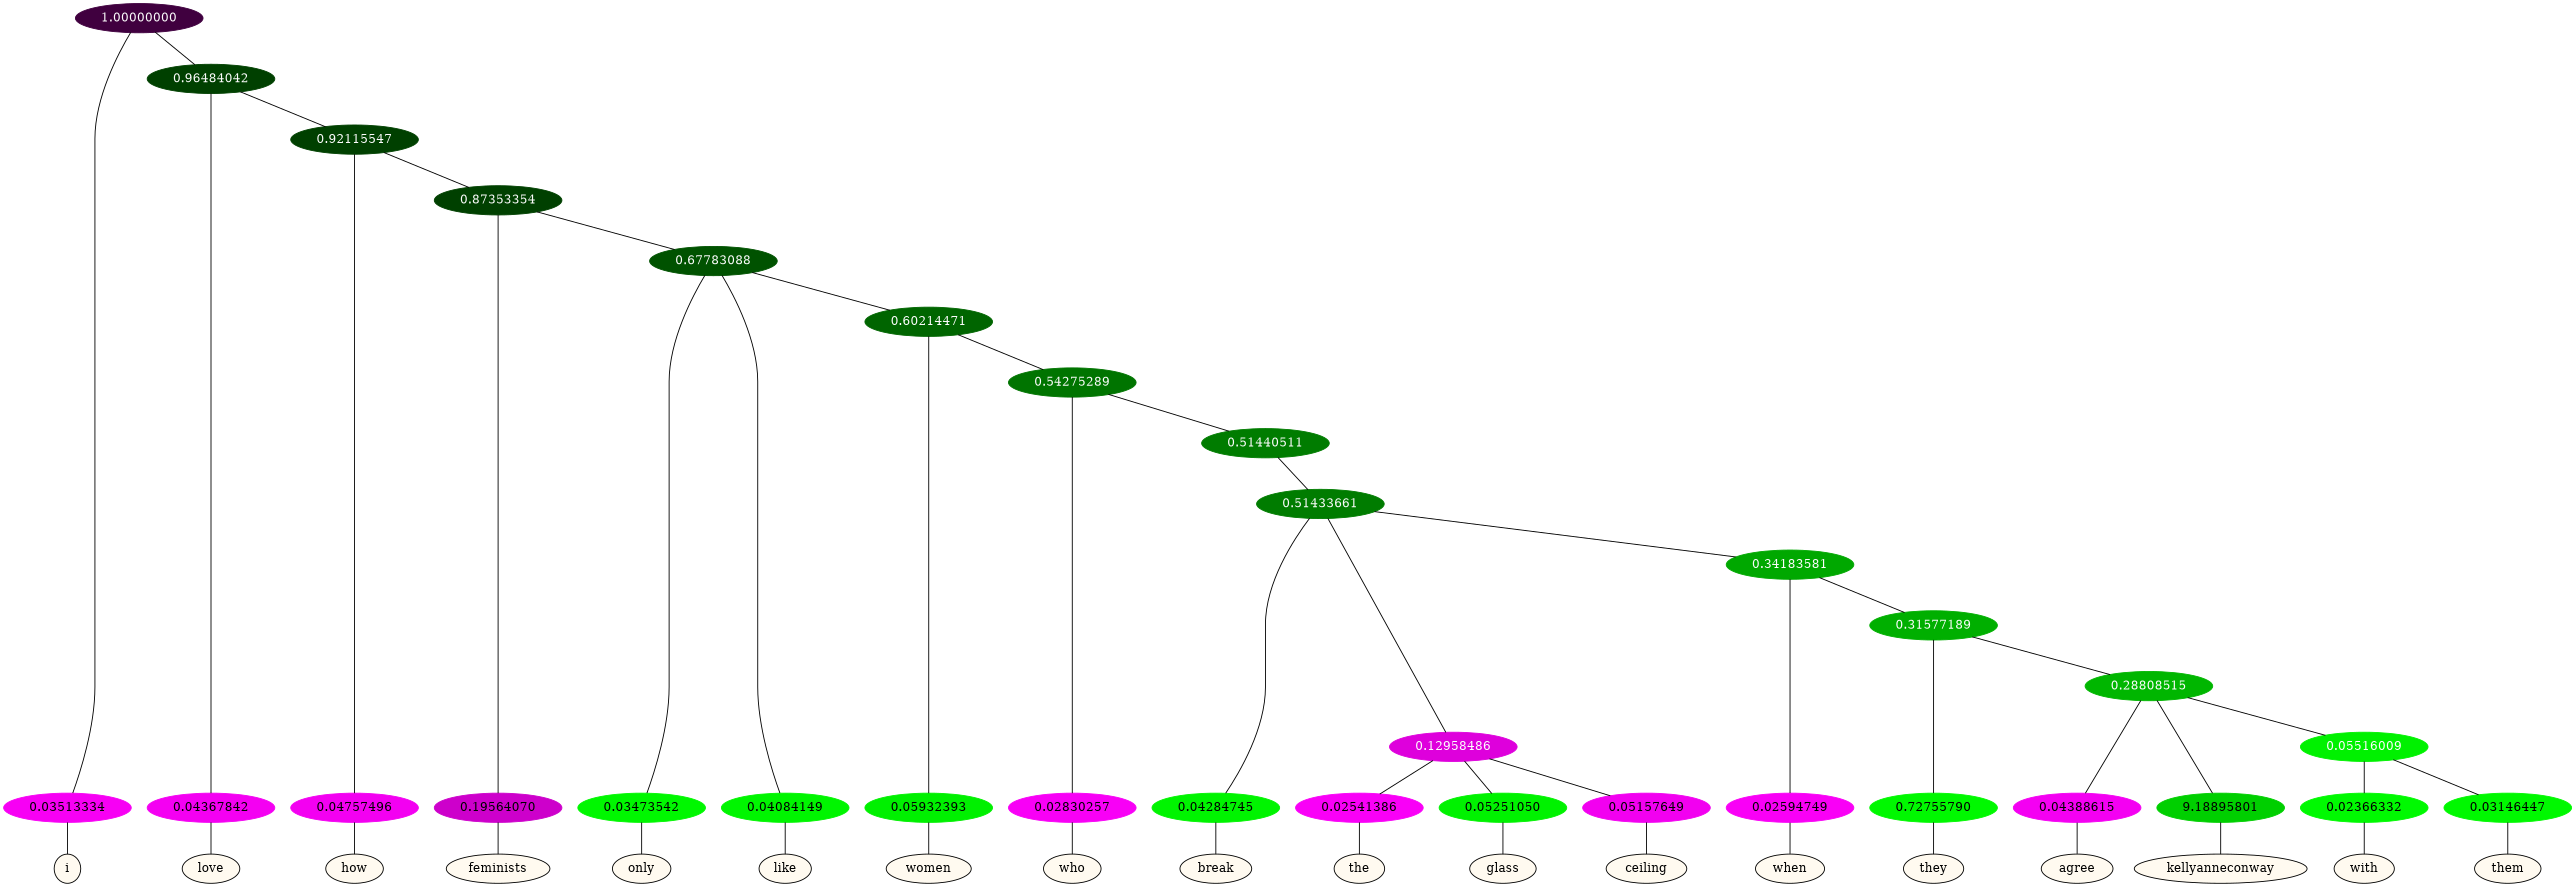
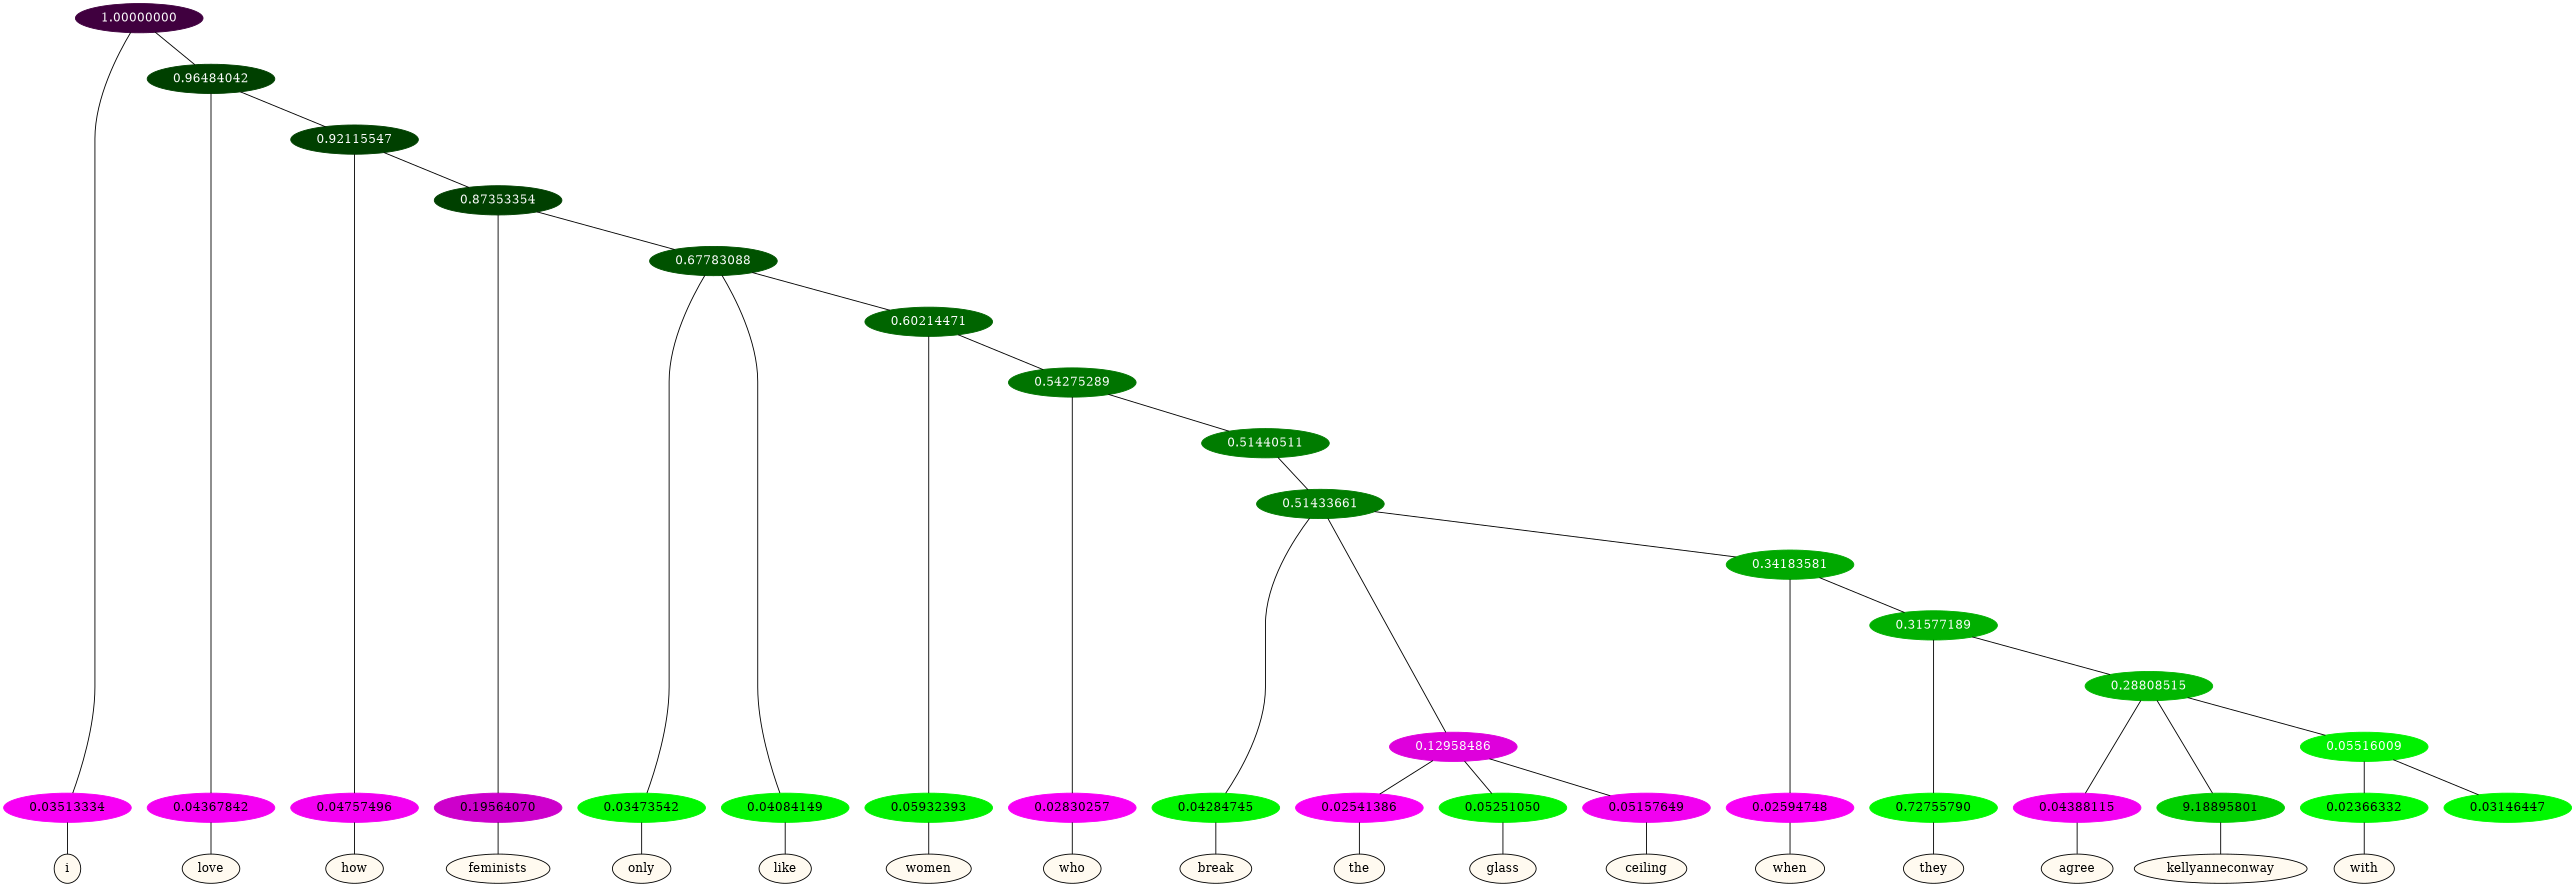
(1790, 808) -> (1790, 808)
(2077, 808) -> (2077, 808)
(2508, 869) -> none
